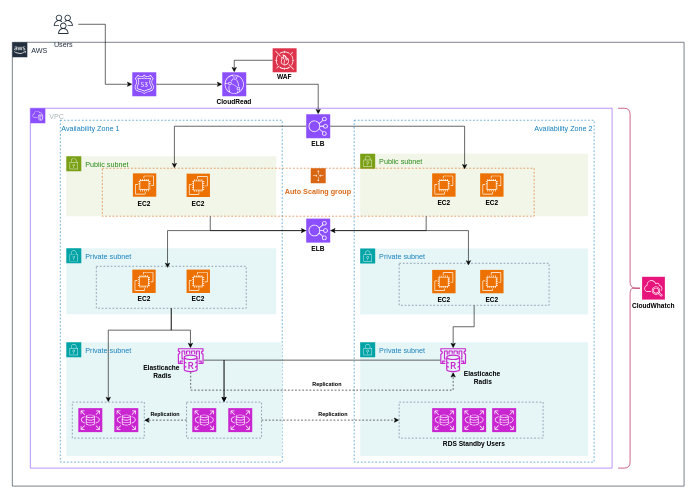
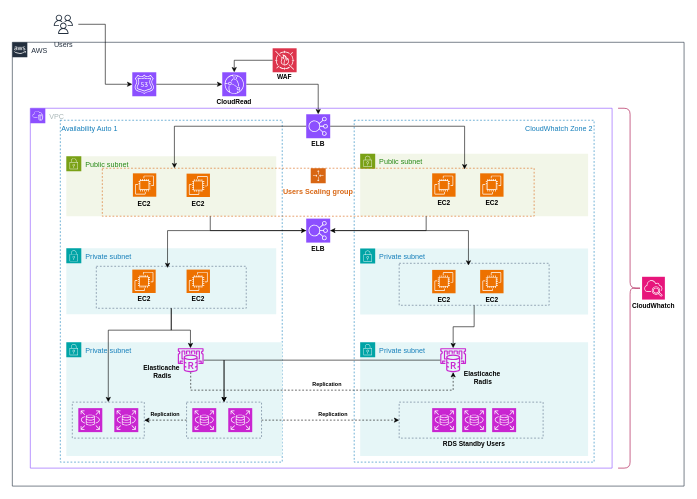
(93, 129) -> (93, 129)
(561, 129) -> (560, 129)
(318, 192) -> (318, 192)
